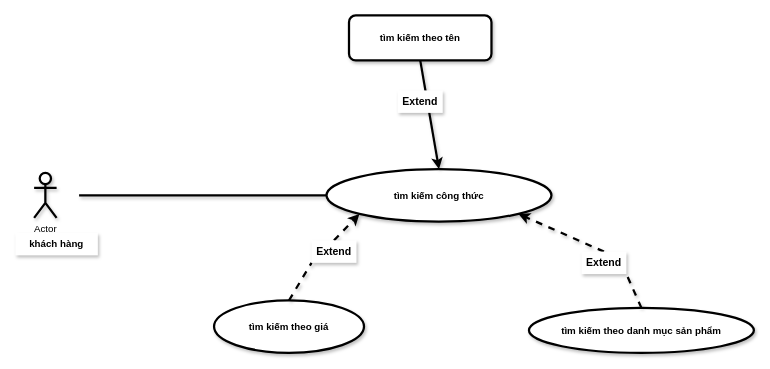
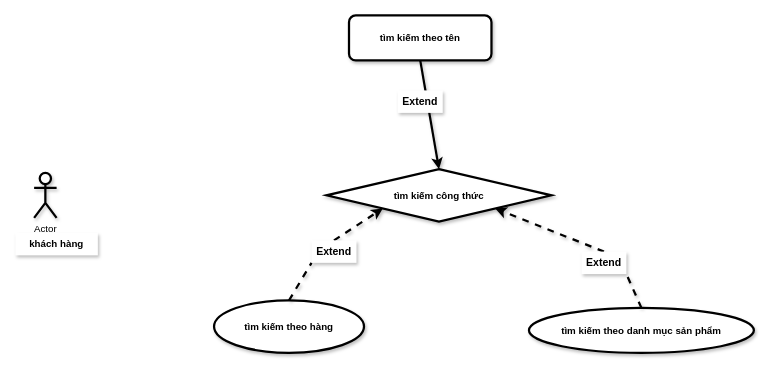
(202, 195) -> none
(439, 195) -> (439, 195)
(289, 327) -> (289, 327)
